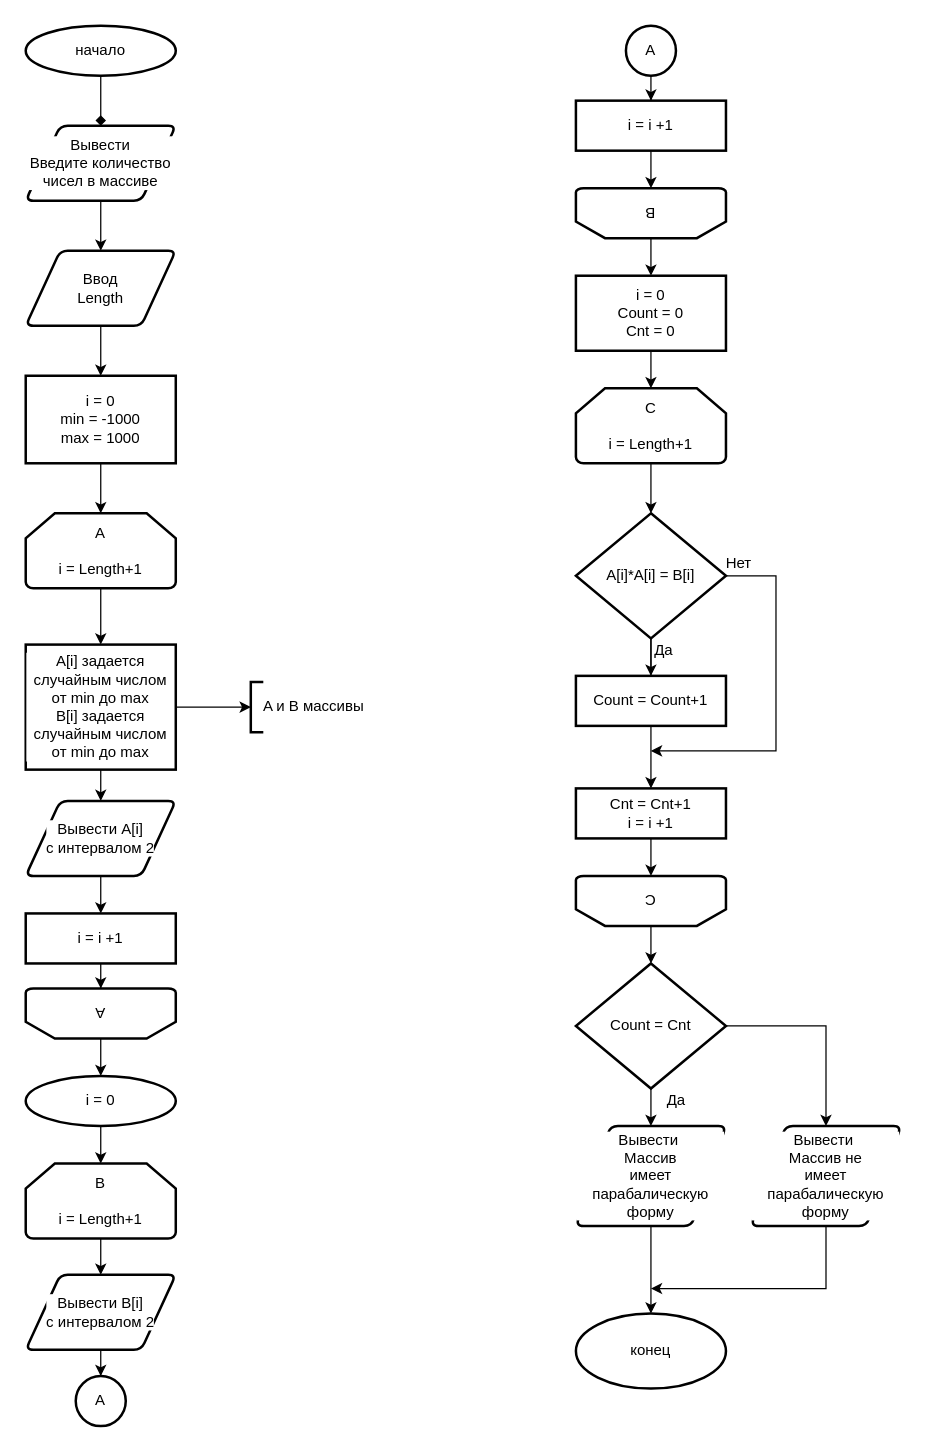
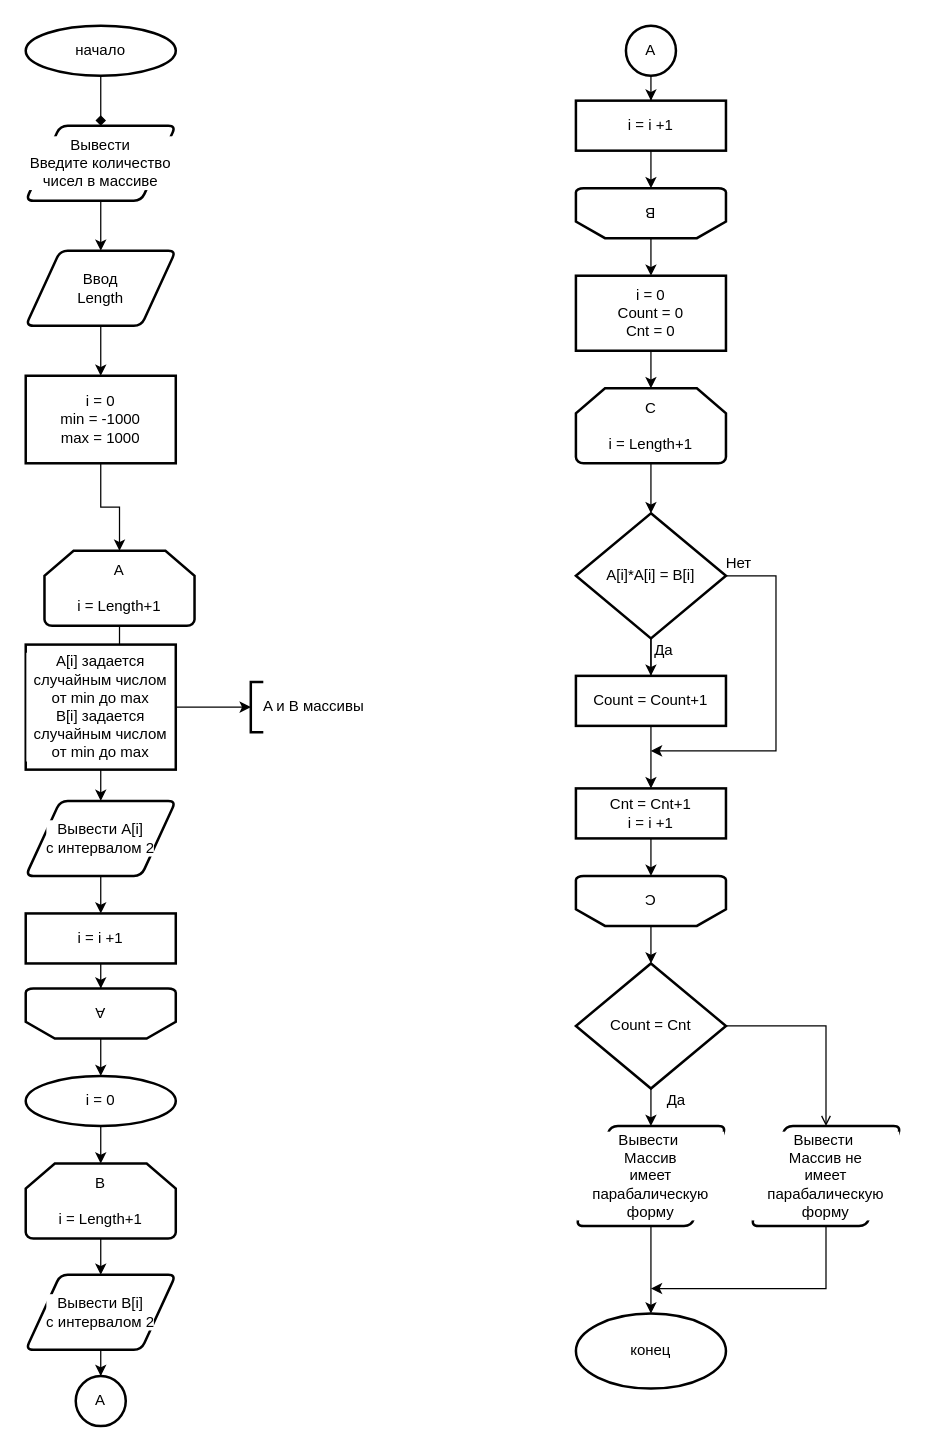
(101, 551) -> (119, 588)
(826, 1116) -> (826, 1117)
